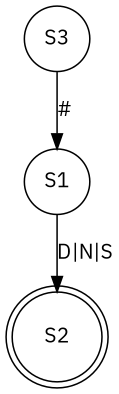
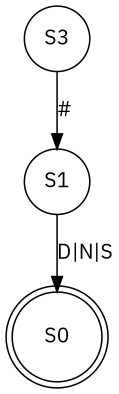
(57, 337) -> (57, 337)
